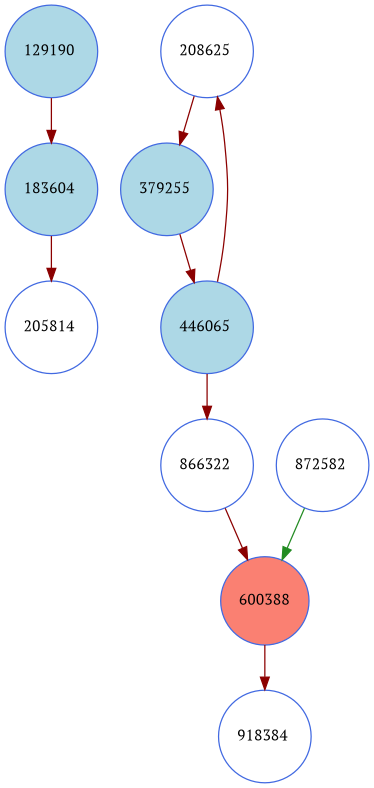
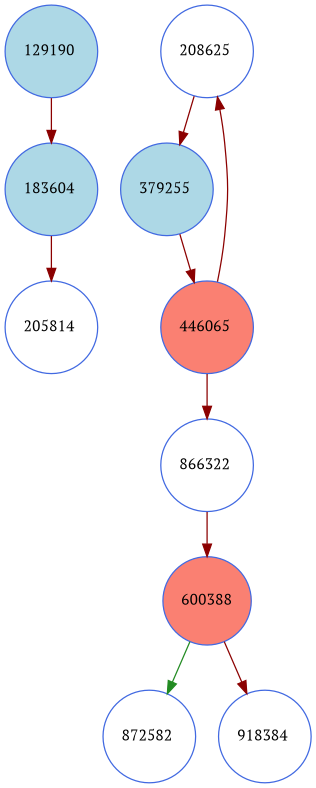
(207, 327) -> (207, 327)
(296, 528) -> (181, 662)
